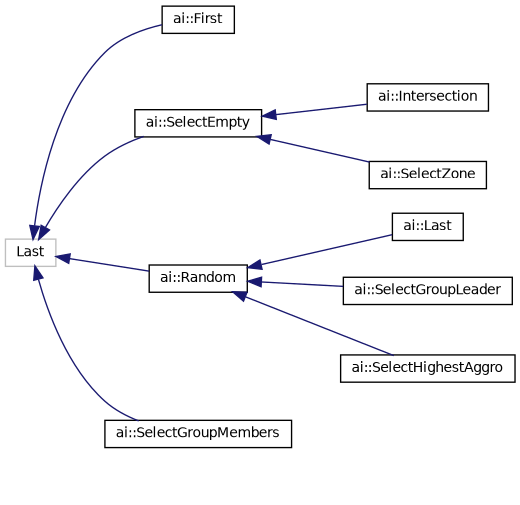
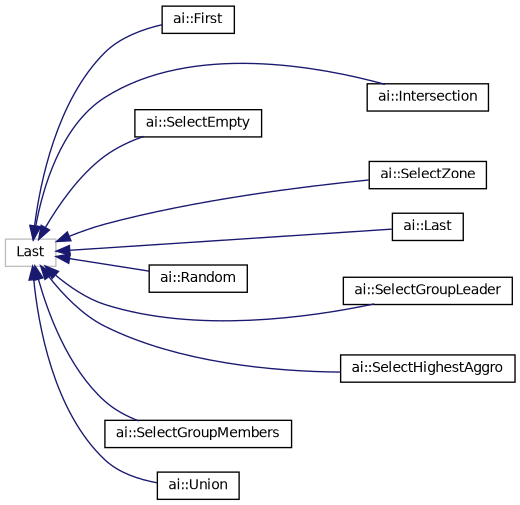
(321, 109) -> (169, 72)
(320, 151) -> (217, 200)
(327, 250) -> (231, 240)
(302, 284) -> (211, 321)
(320, 326) -> (183, 354)
none -> (198, 486)
